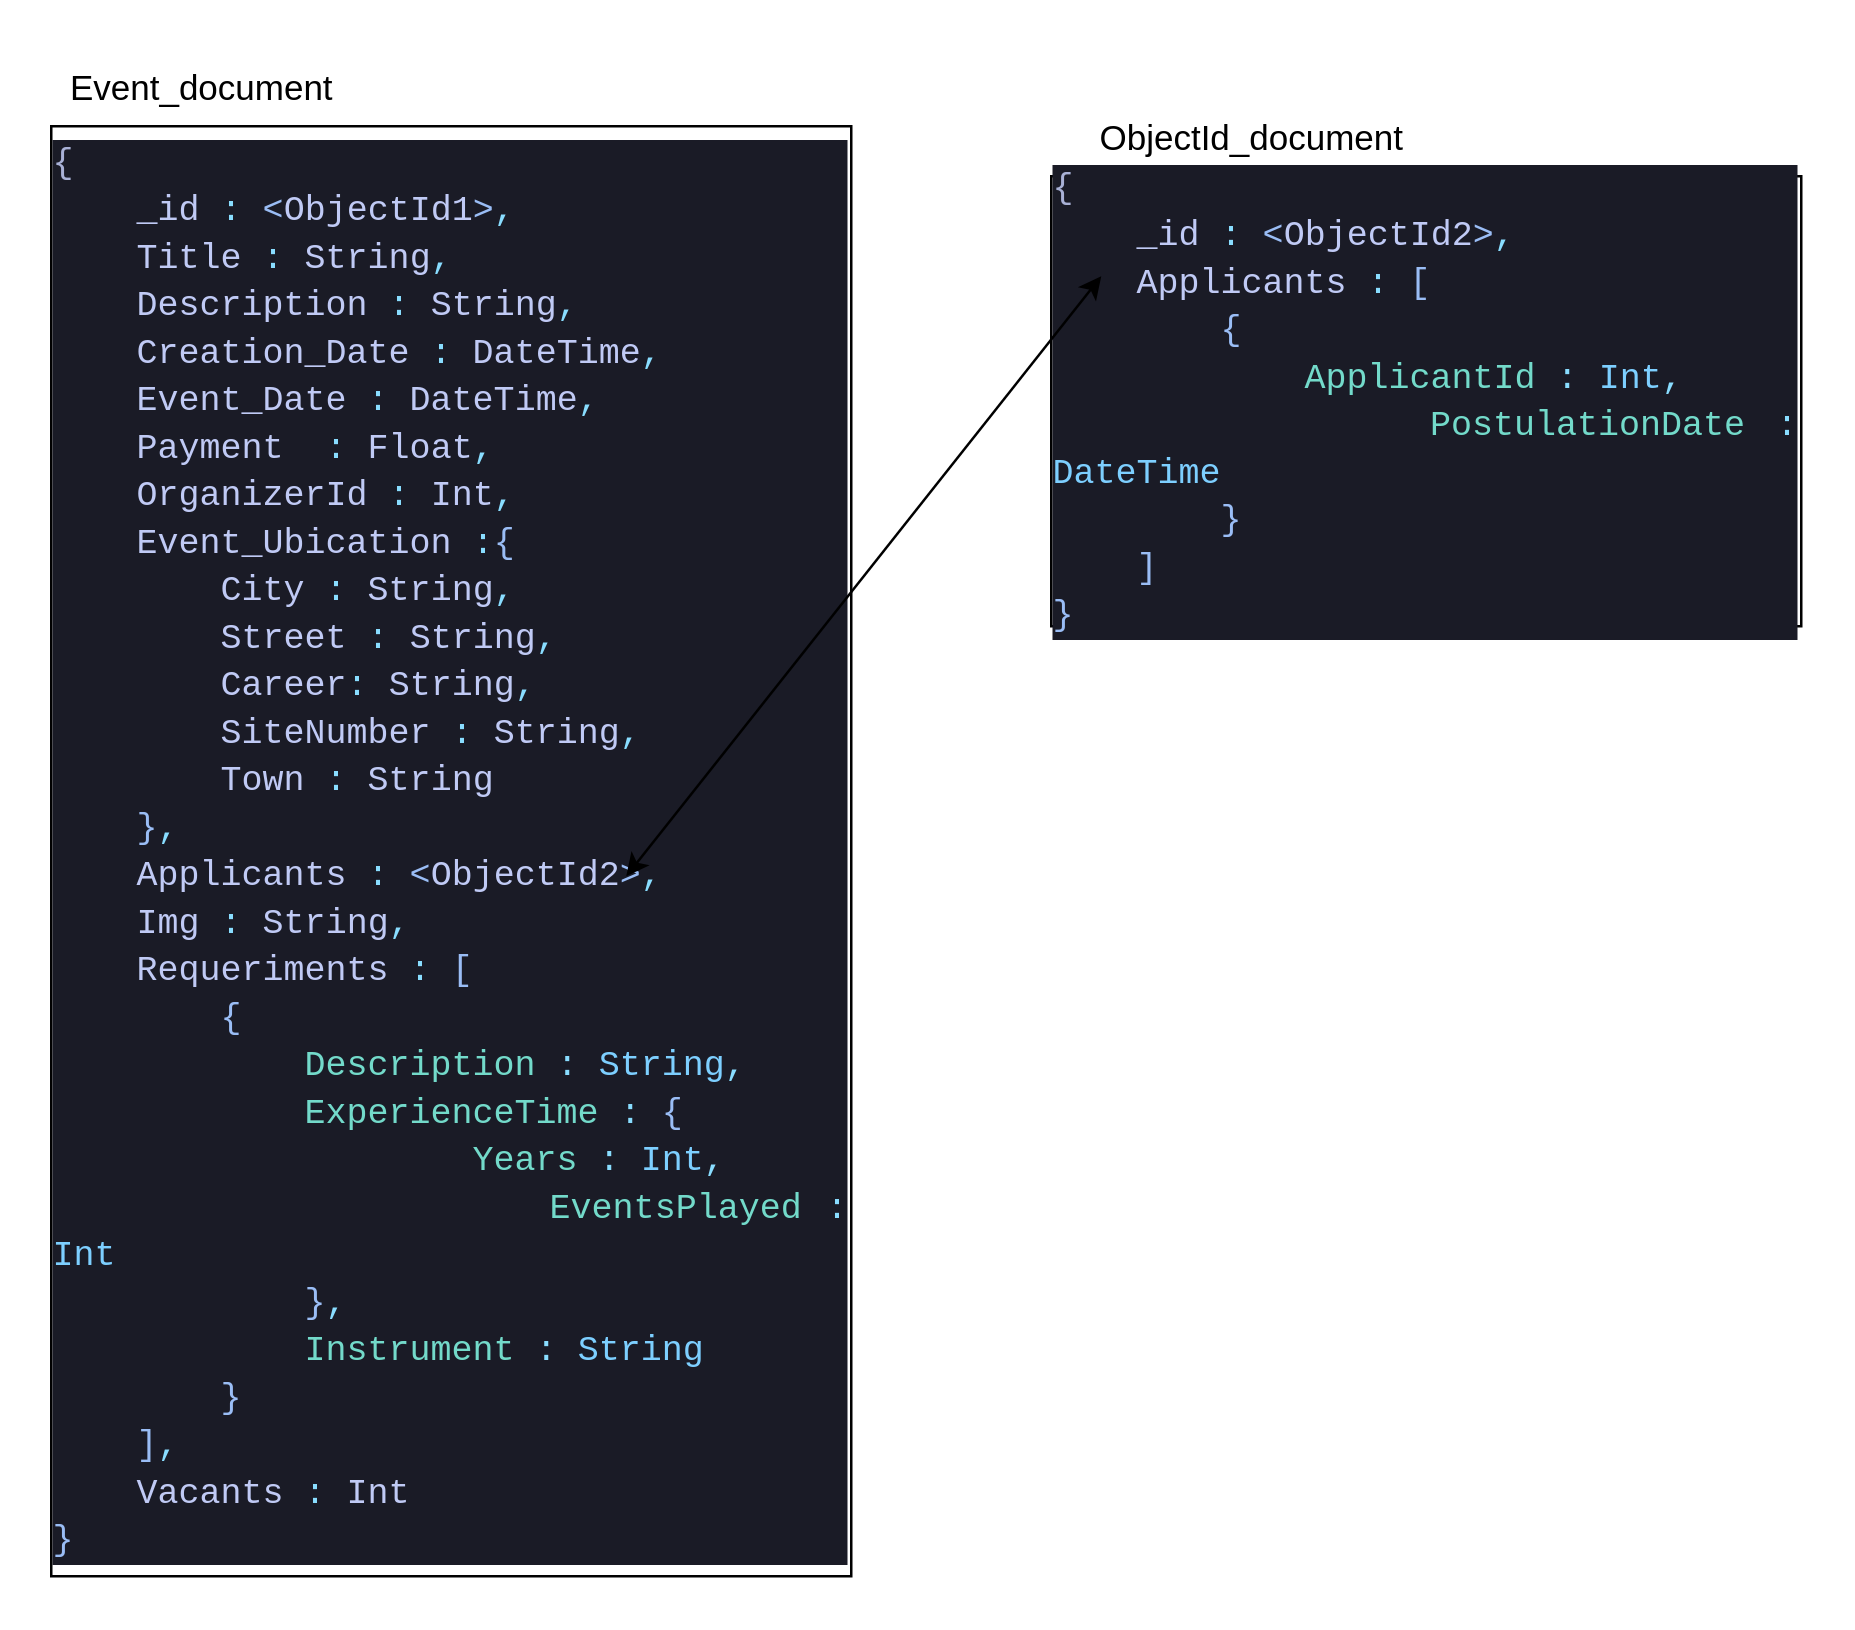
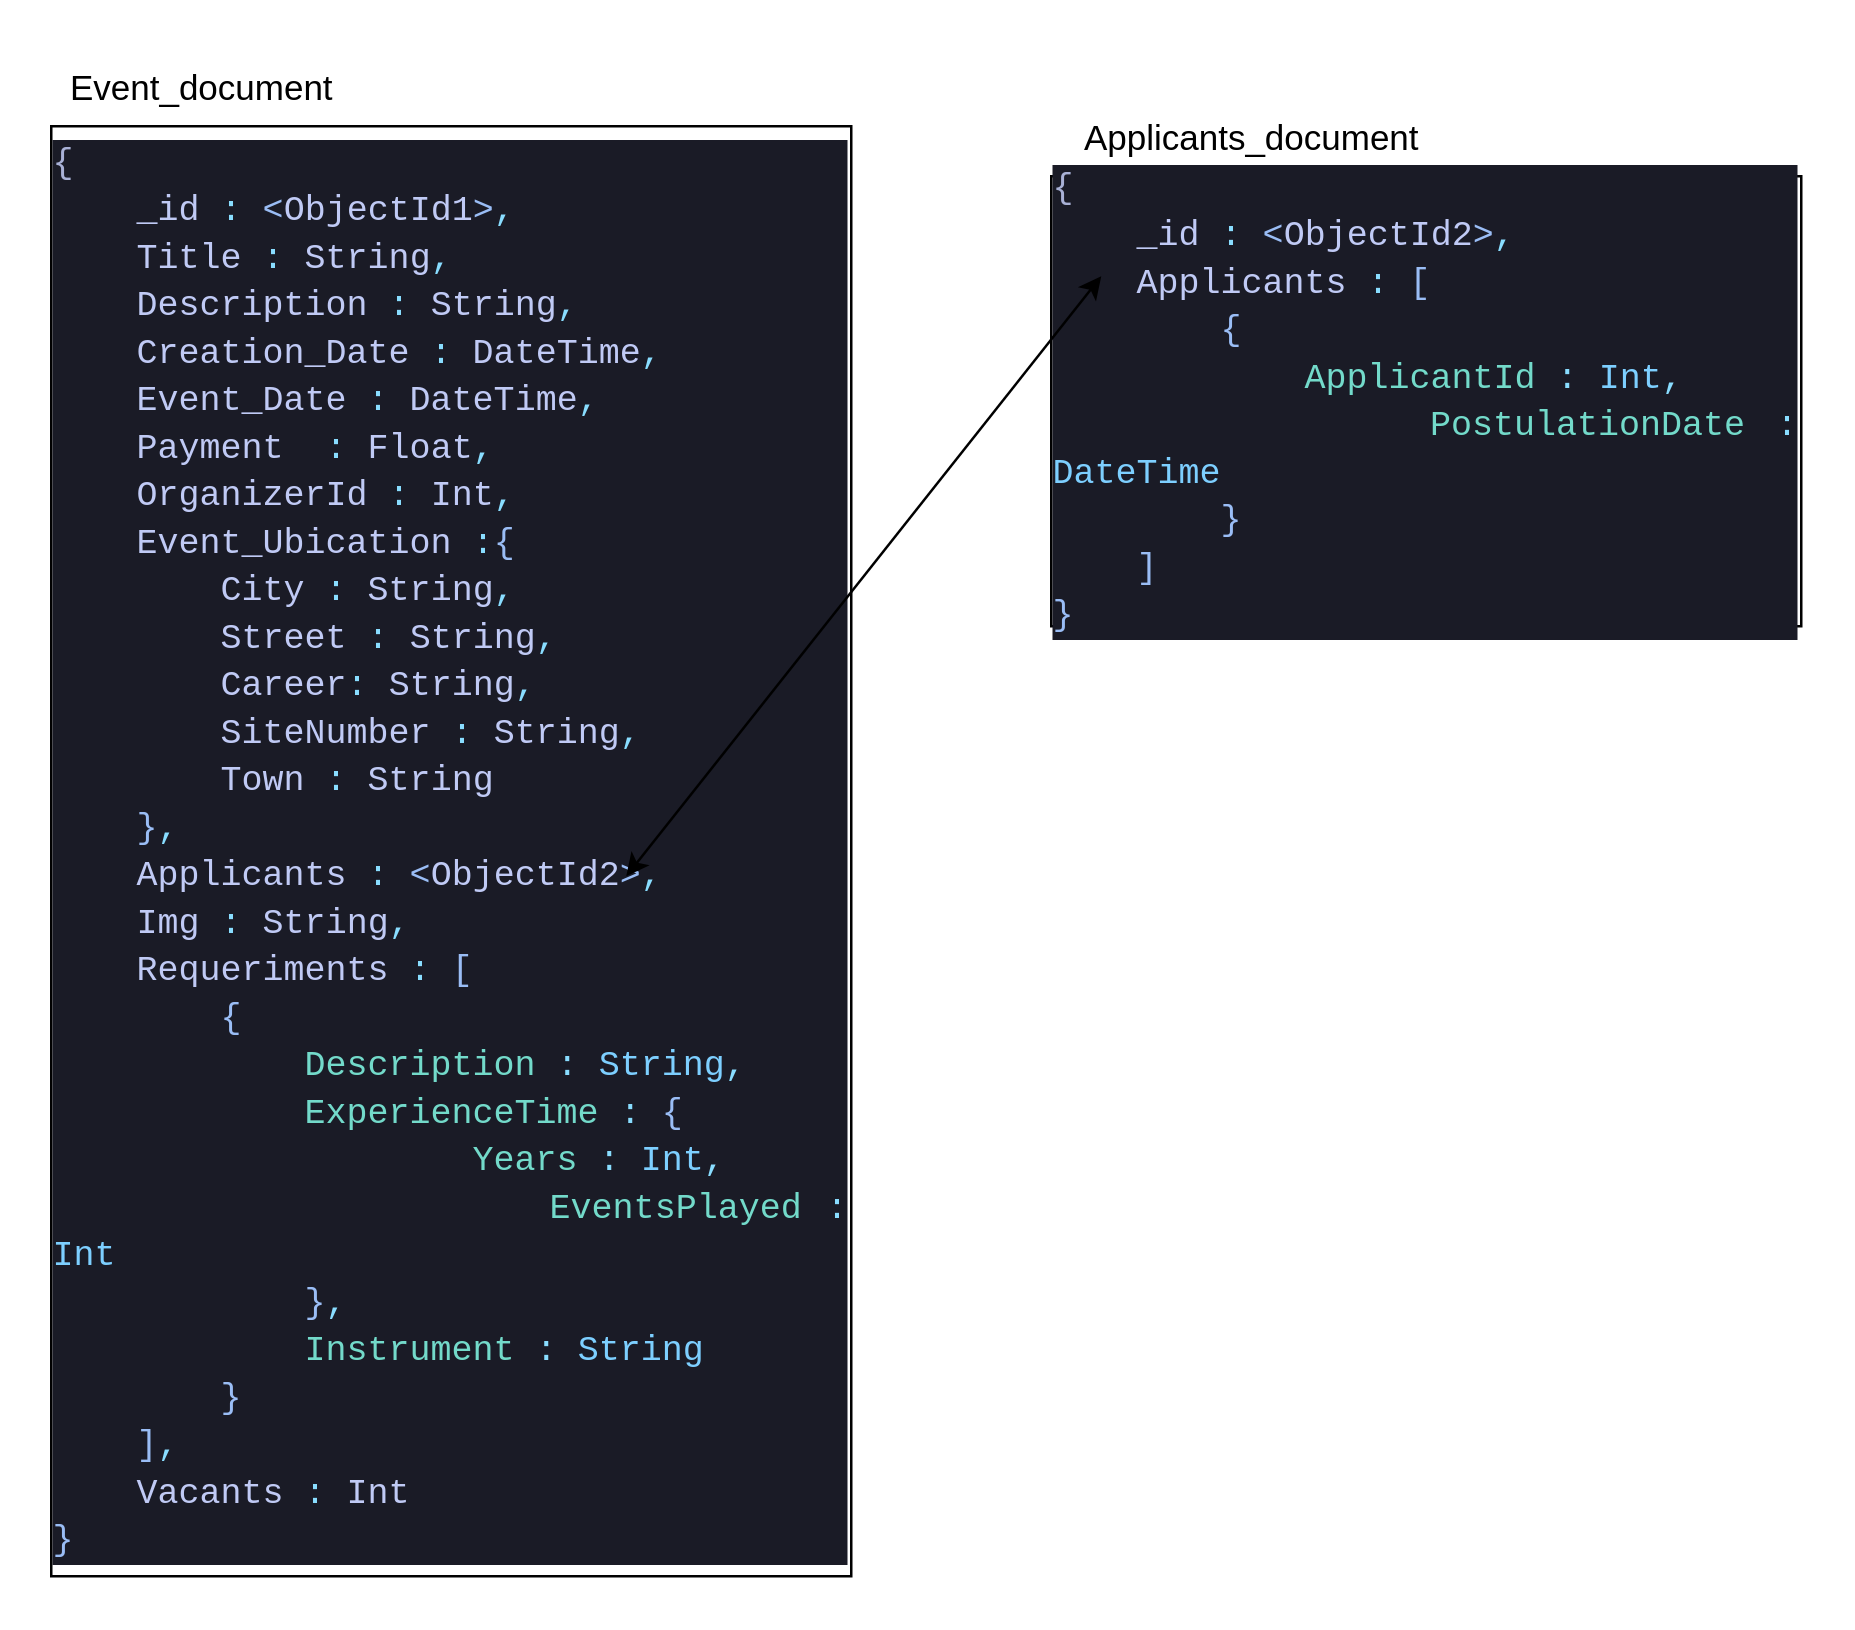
(1253, 139) -> (1253, 139)
